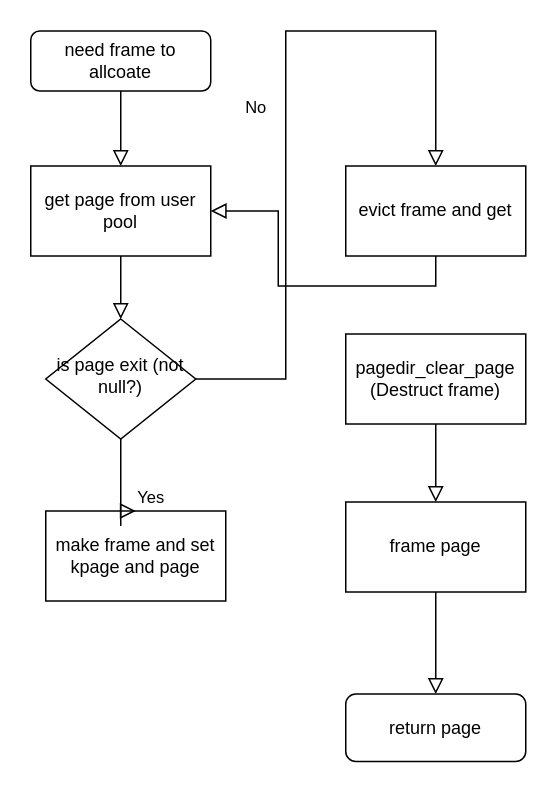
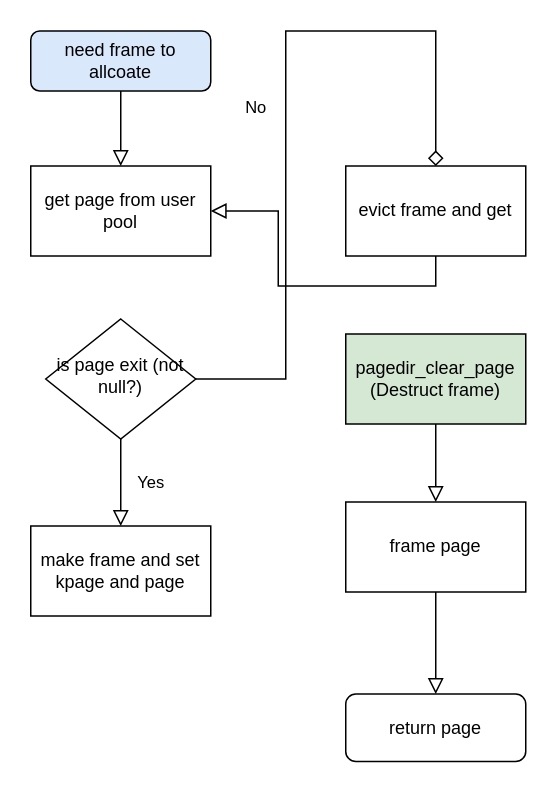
(121, 61) -> (121, 61)
(436, 149) -> (436, 149)
(121, 279) -> none
(436, 379) -> (436, 379)
(136, 556) -> (121, 571)
